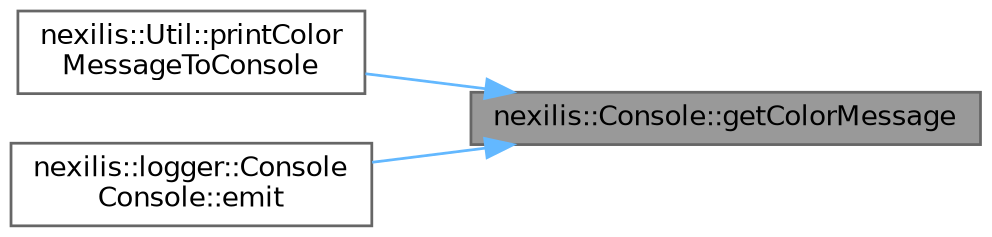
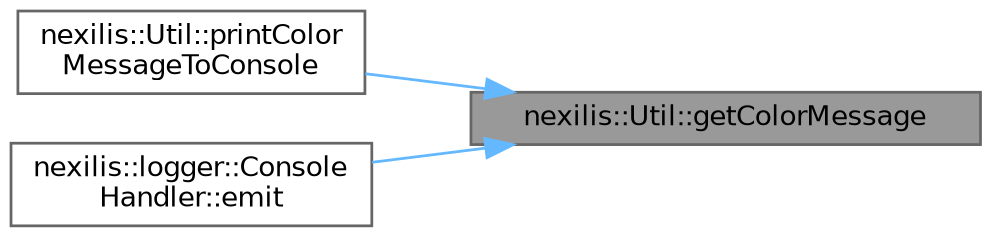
(726, 118) -> (726, 118)
(191, 185) -> (191, 185)
